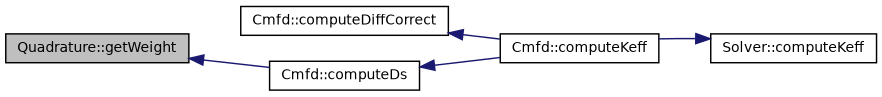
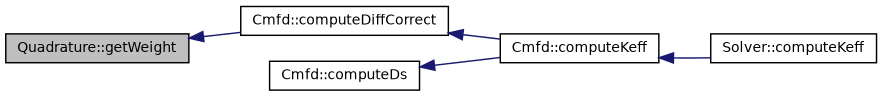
(677, 39) -> (692, 58)
(237, 64) -> (222, 34)
